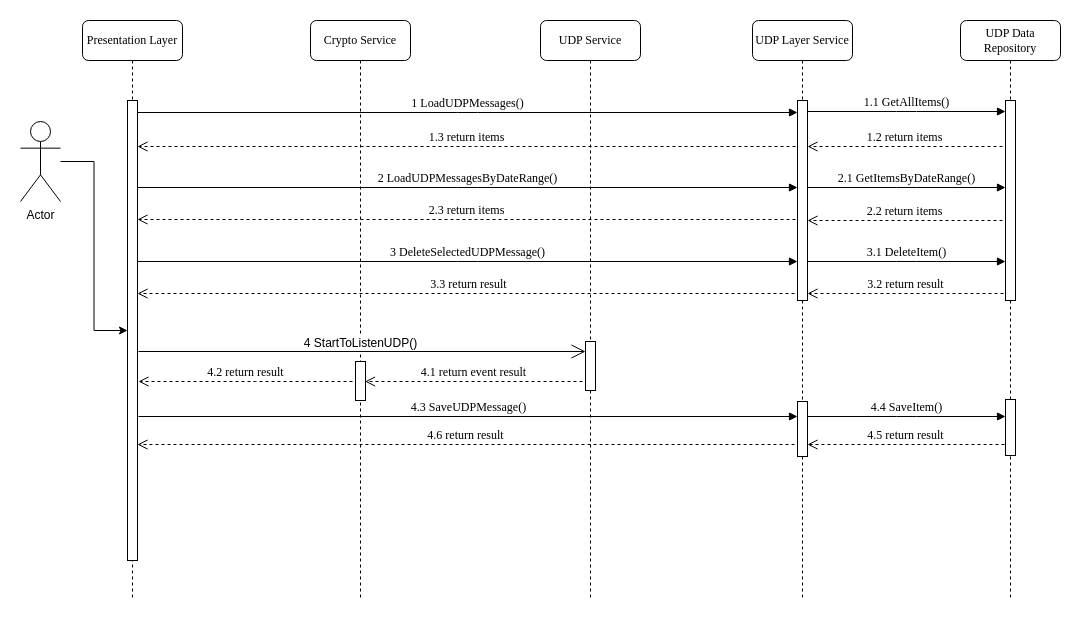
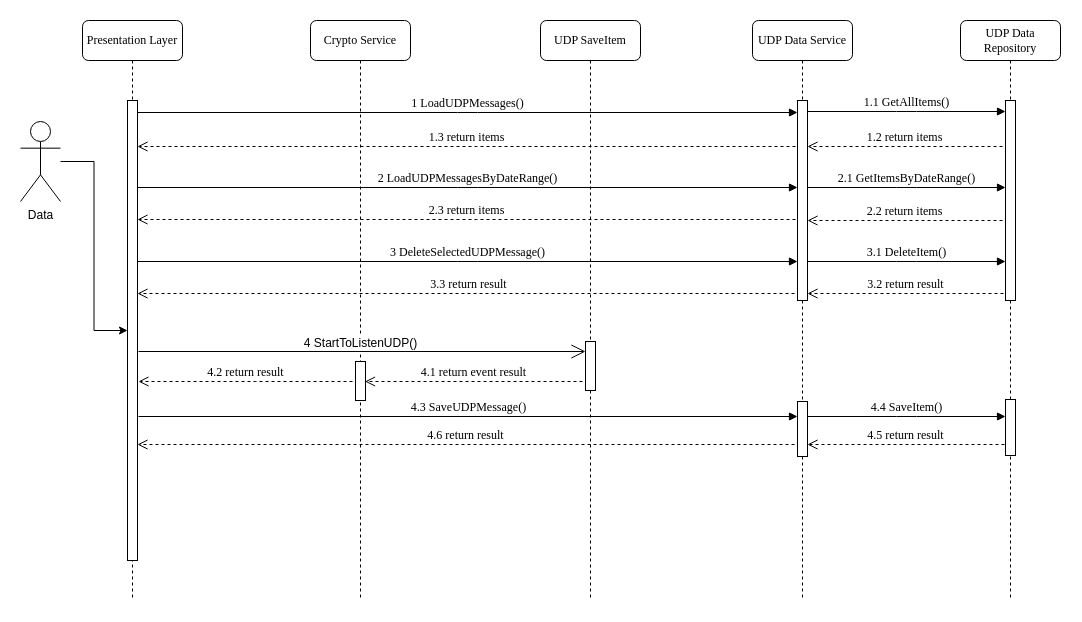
(591, 41) -> (591, 41)
(803, 41) -> (803, 41)
(41, 216) -> (41, 216)
